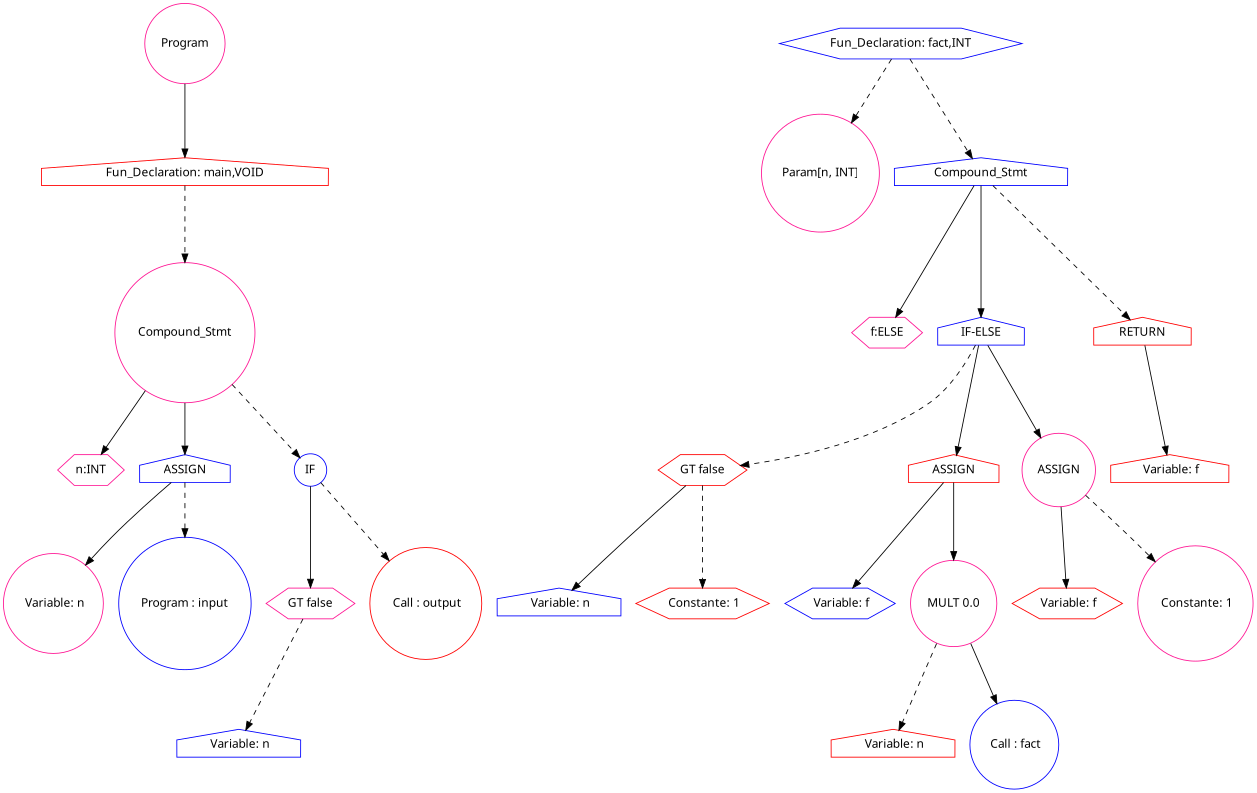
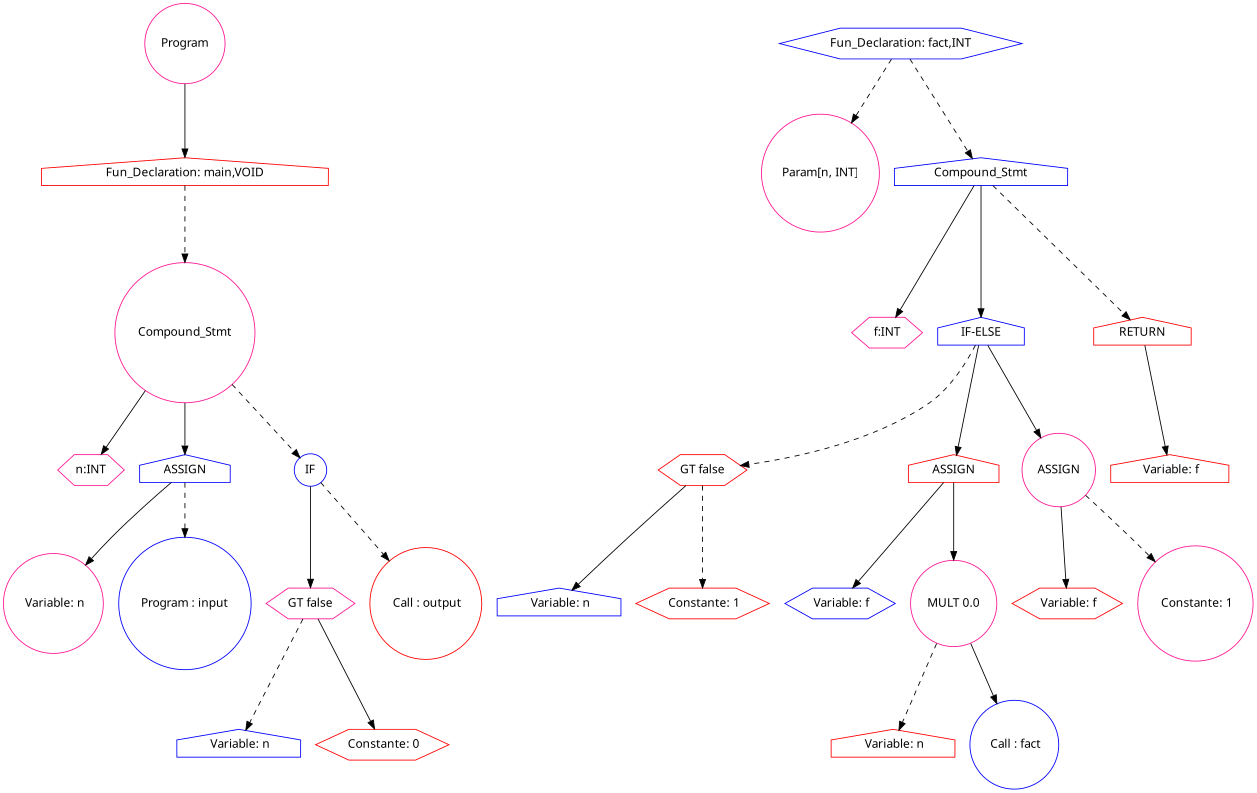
(887, 333) -> (887, 333)
none -> (382, 745)
